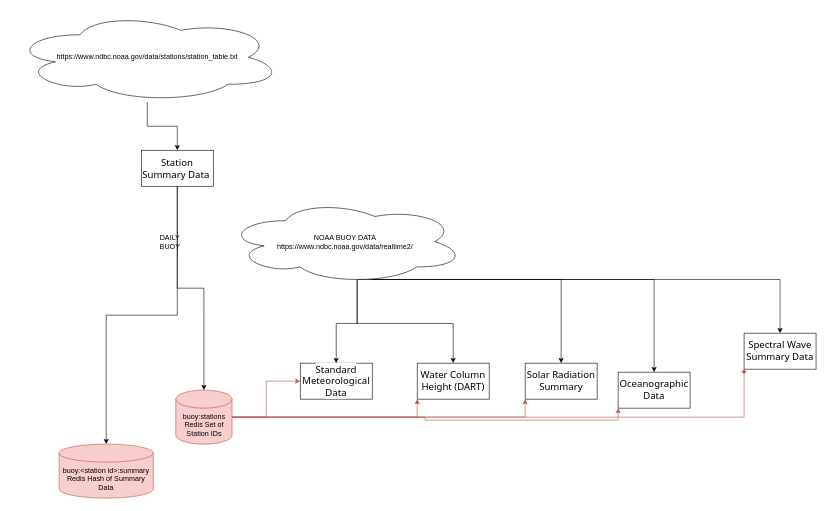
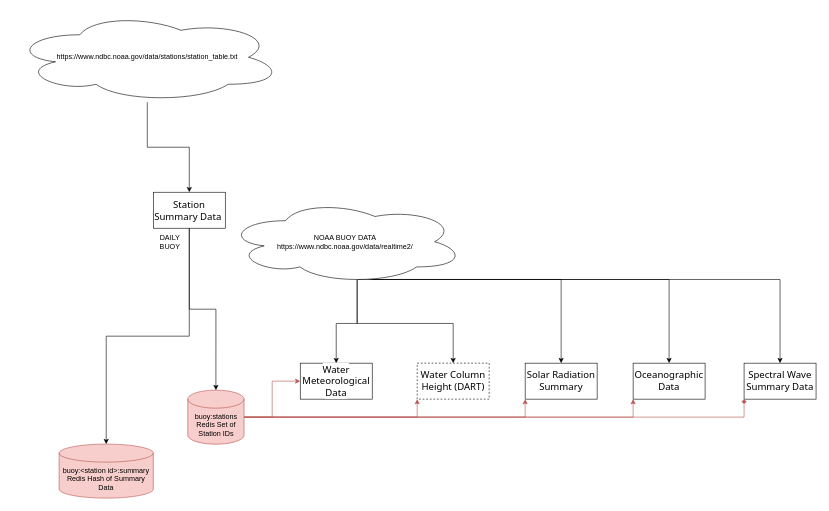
(177, 168) -> (189, 210)
(780, 351) -> (780, 381)
(336, 381) -> (336, 381)
(453, 381) -> (453, 381)
(654, 390) -> (669, 381)
(204, 417) -> (216, 417)
